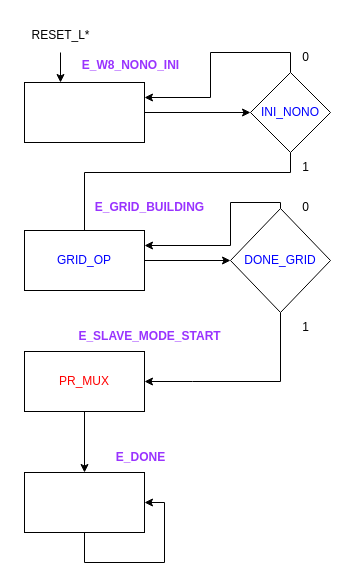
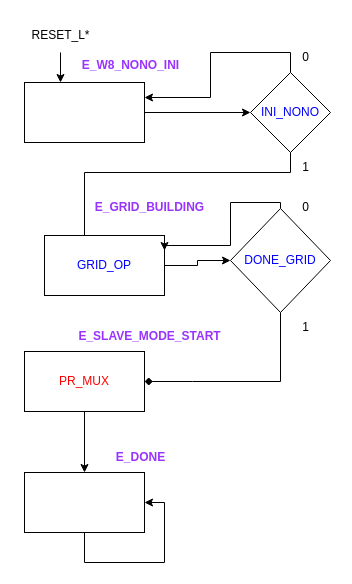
(85, 261) -> (105, 266)
(153, 382) -> (153, 382)
